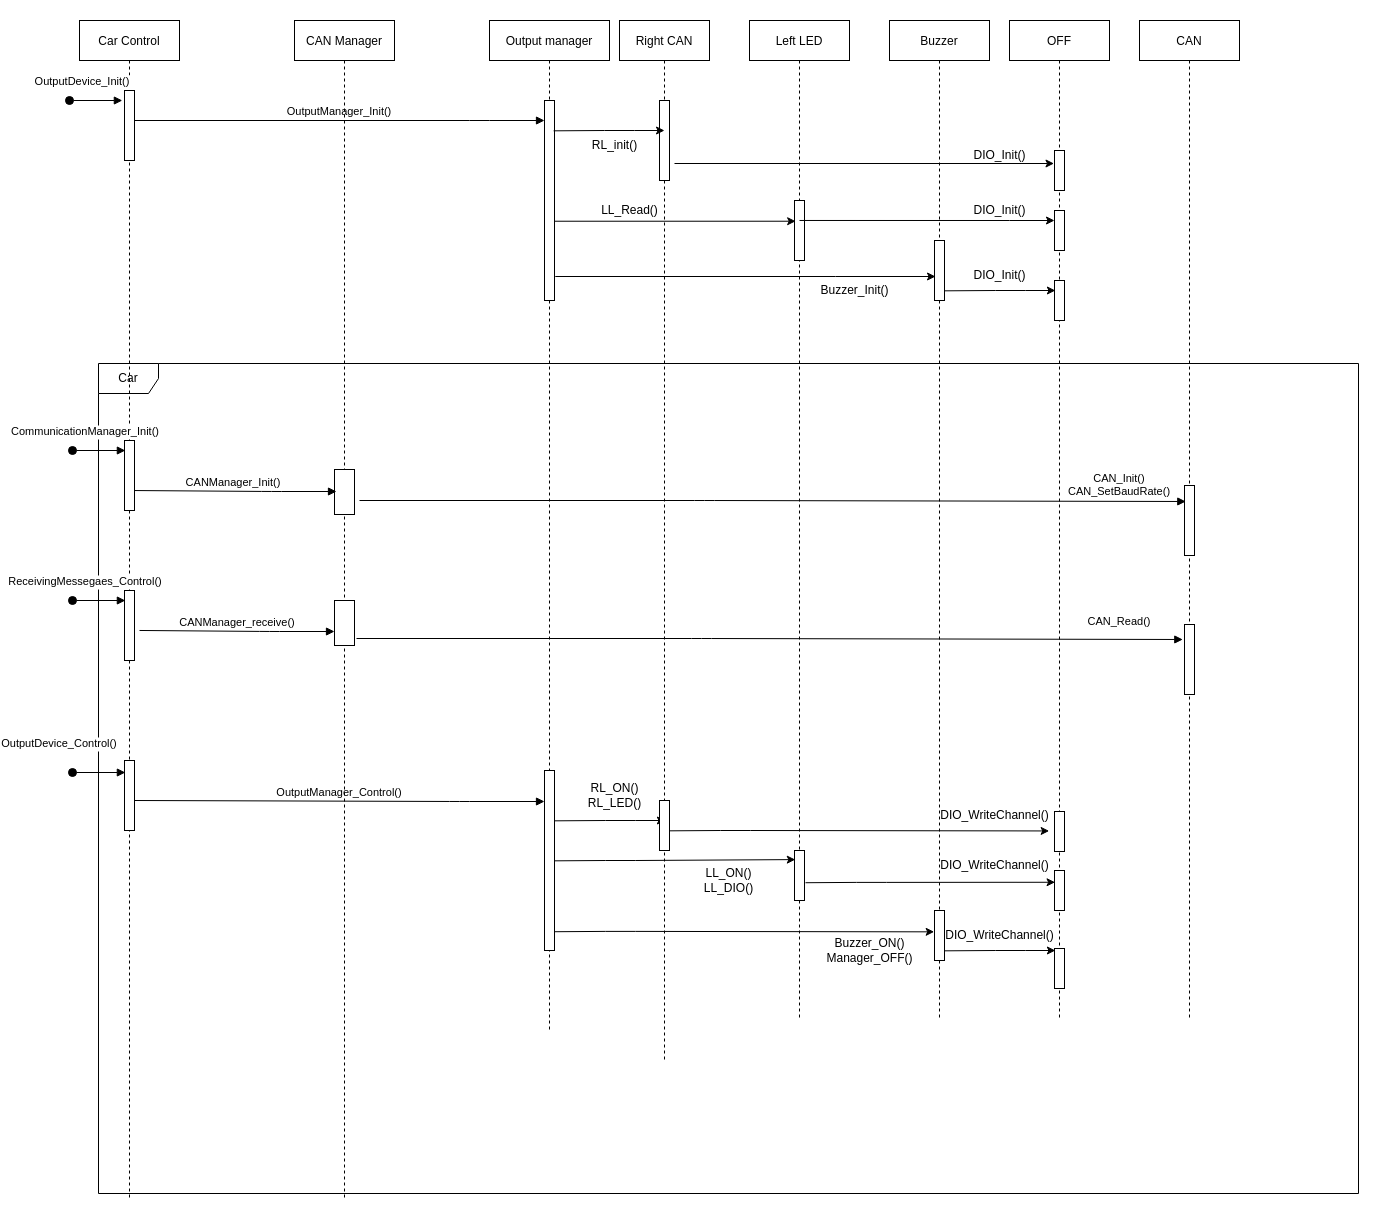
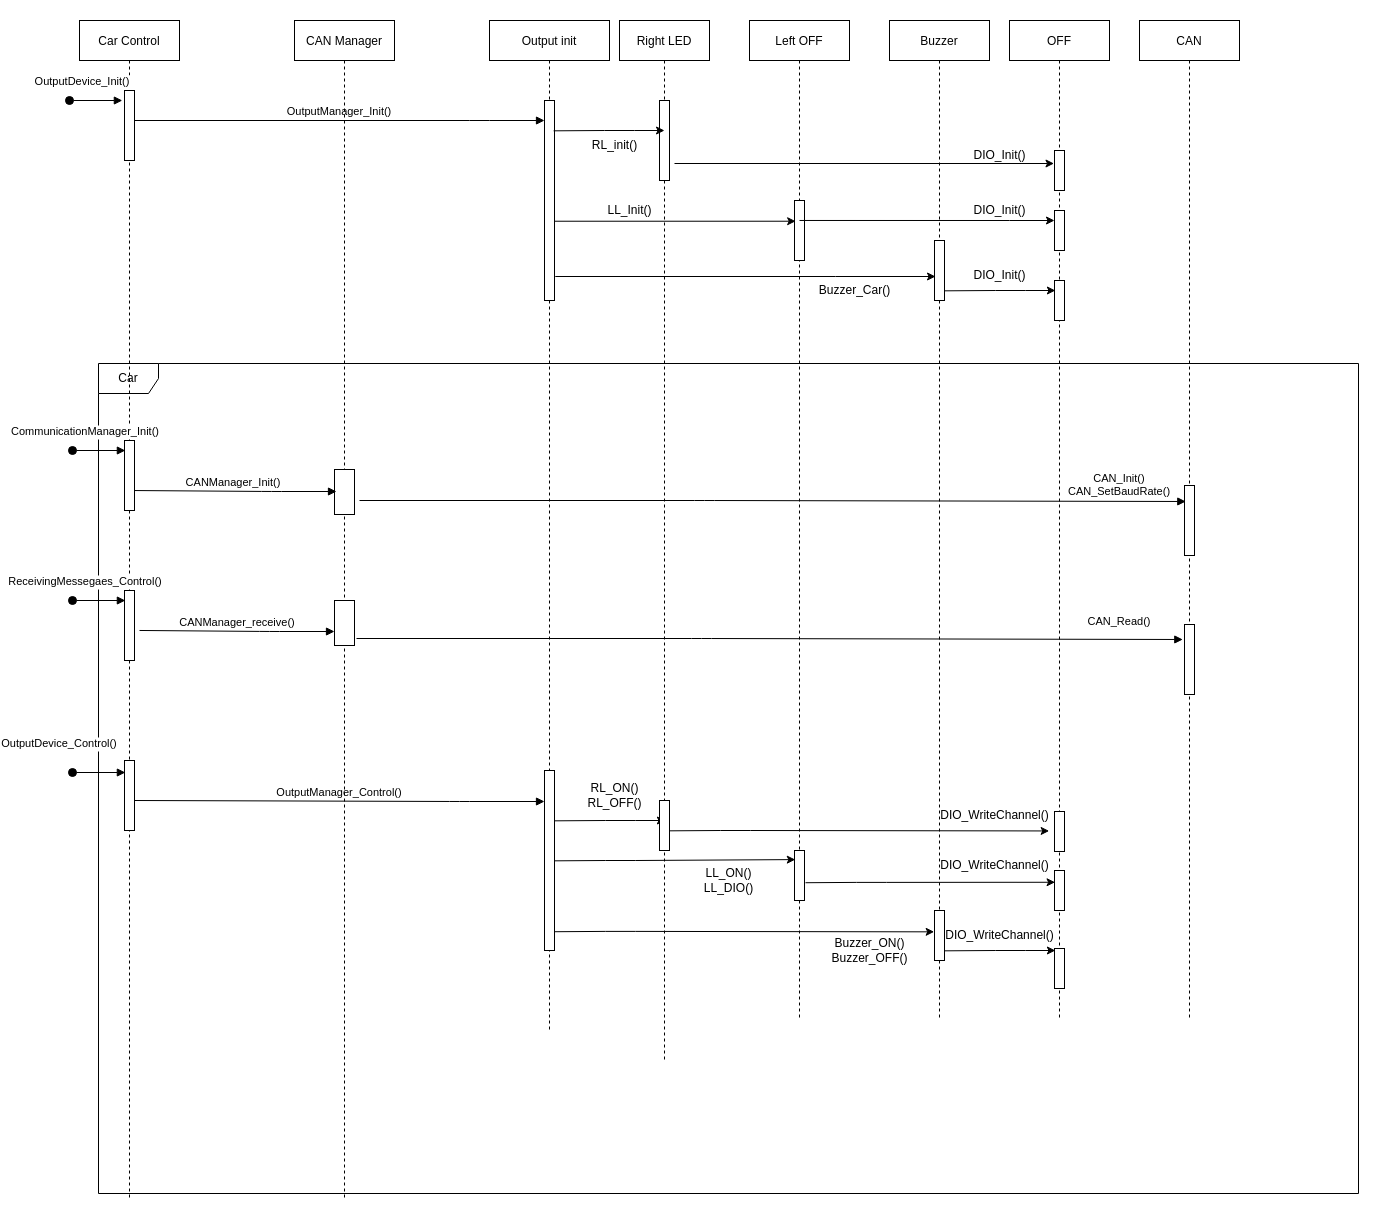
(549, 41) -> (549, 41)
(664, 41) -> (664, 41)
(799, 41) -> (799, 41)
(630, 211) -> (630, 211)
(855, 291) -> (855, 291)
(615, 796) -> (615, 796)
(870, 951) -> (870, 951)
